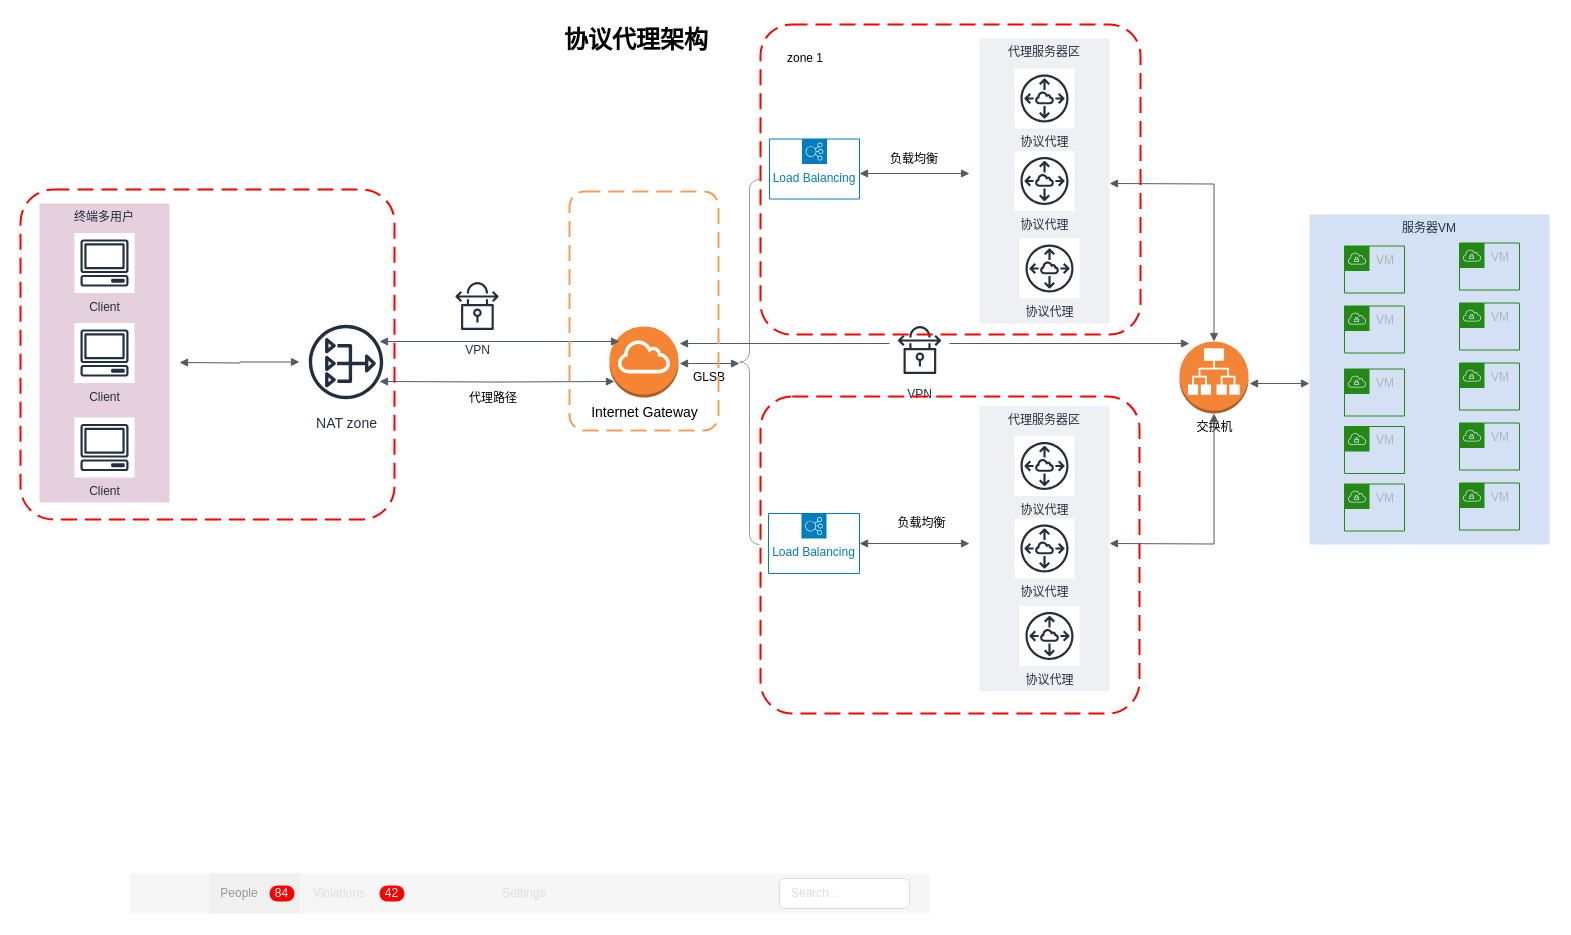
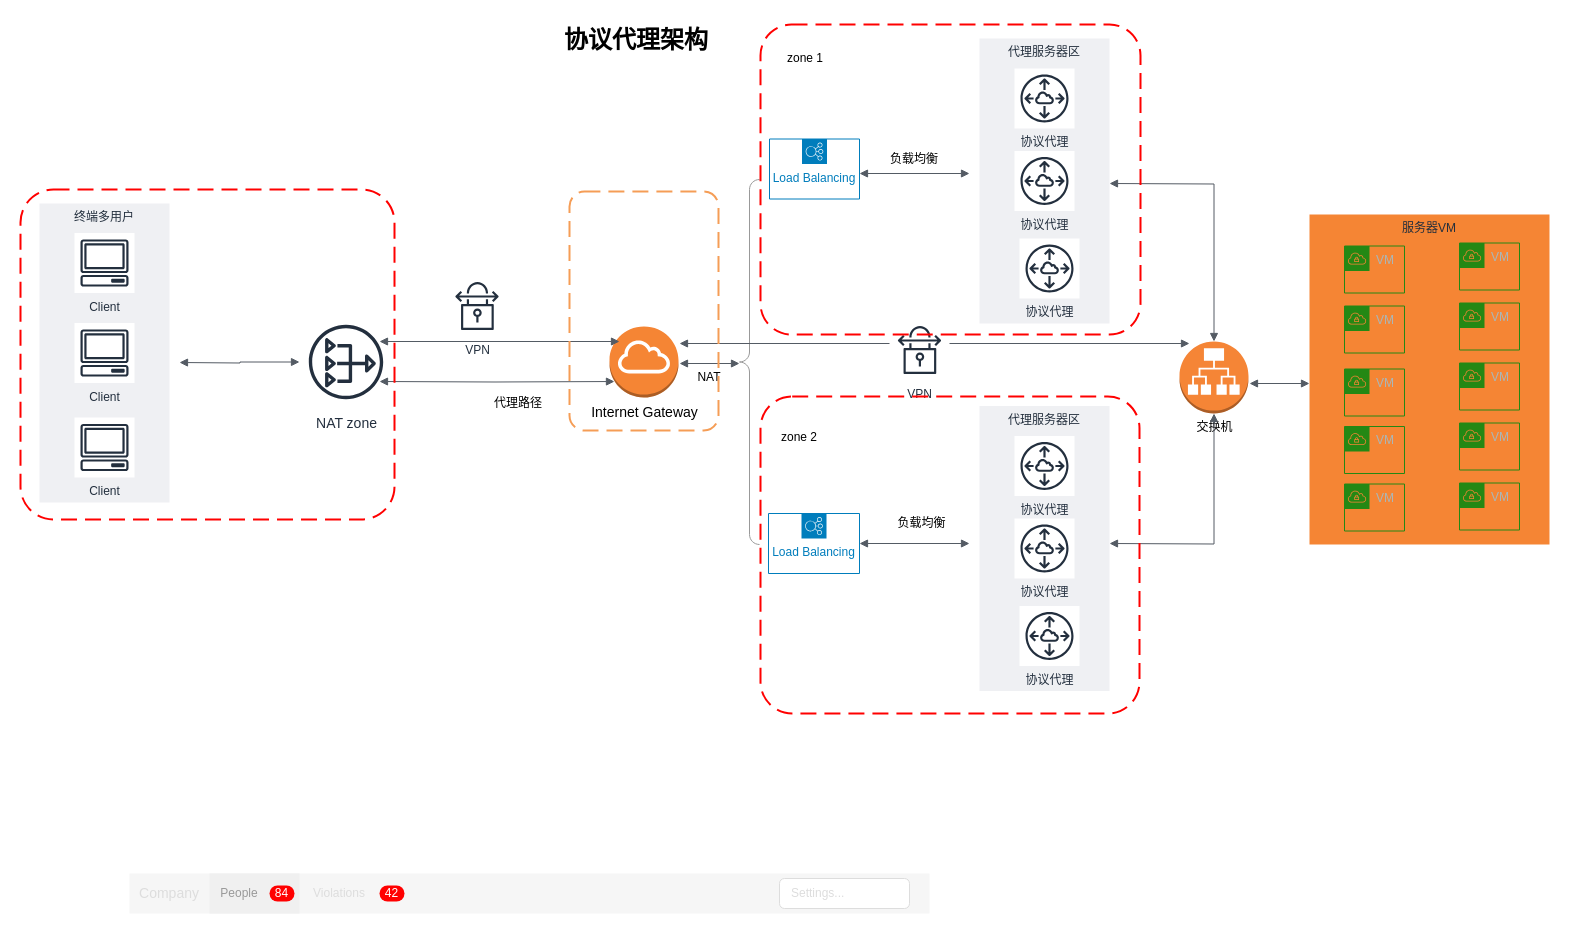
(104, 217) -> (104, 217)
(710, 378) -> (710, 378)
(1430, 380) -> (1430, 380)
(494, 399) -> (519, 404)
none -> (800, 438)
none -> (170, 894)
(525, 894) -> none
(817, 894) -> (822, 894)
